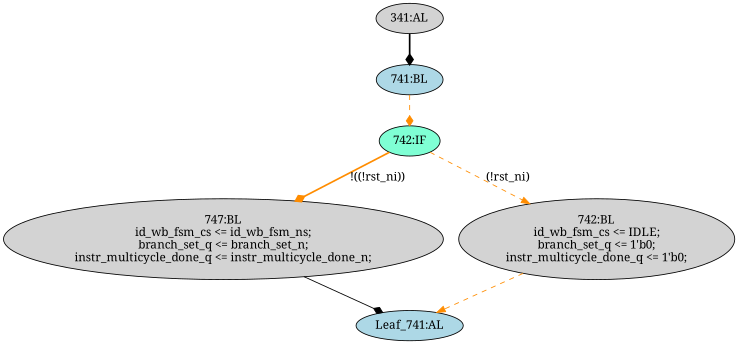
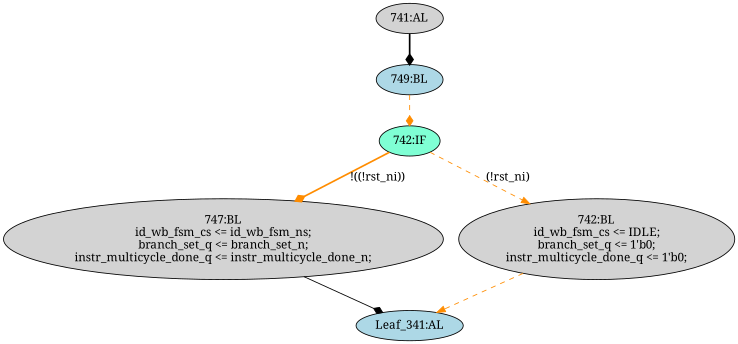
(410, 18) -> (410, 18)
(410, 80) -> (410, 80)
(410, 326) -> (410, 326)
